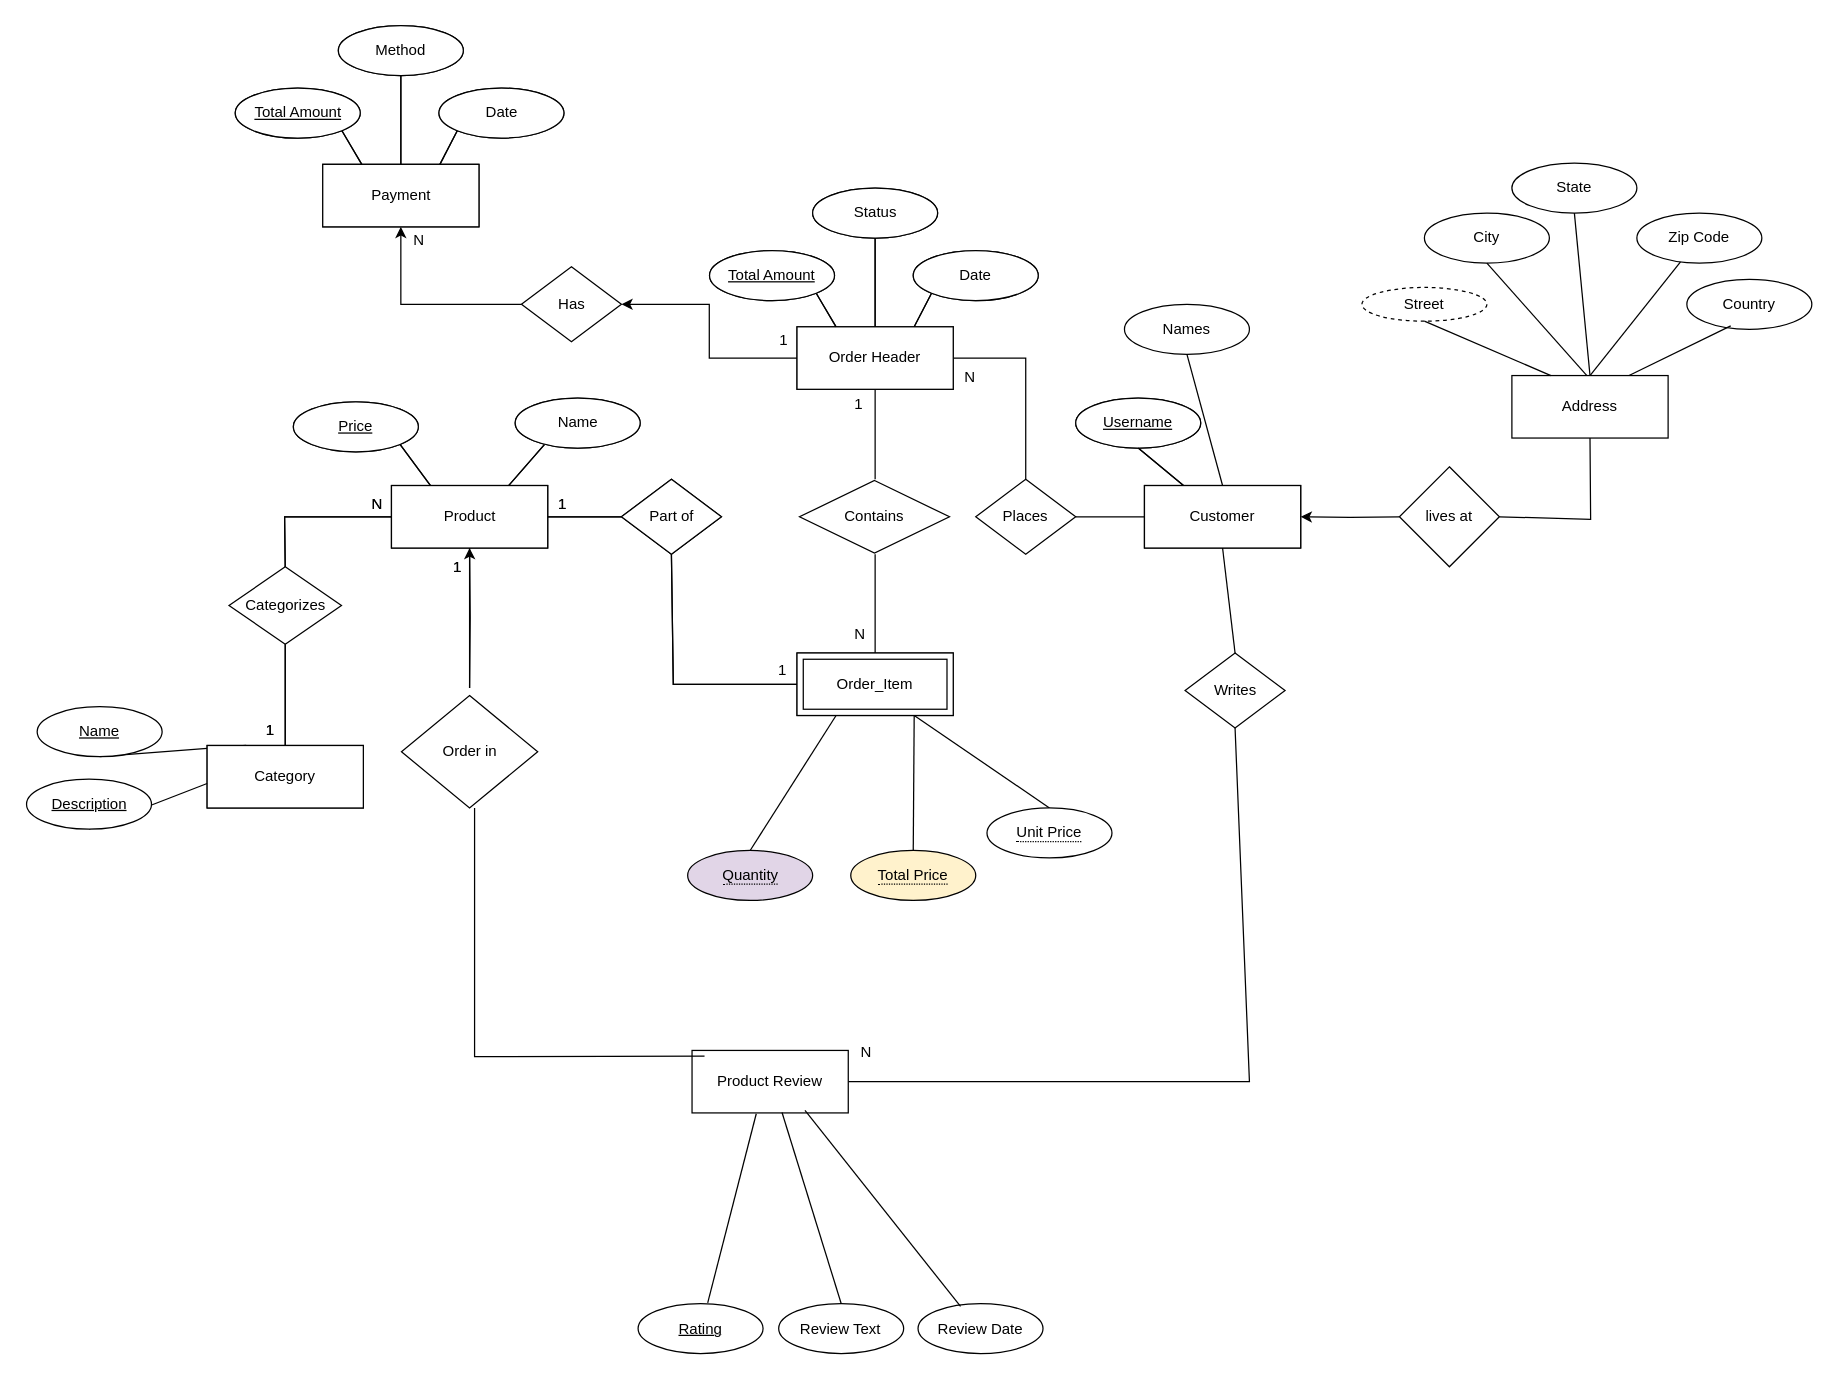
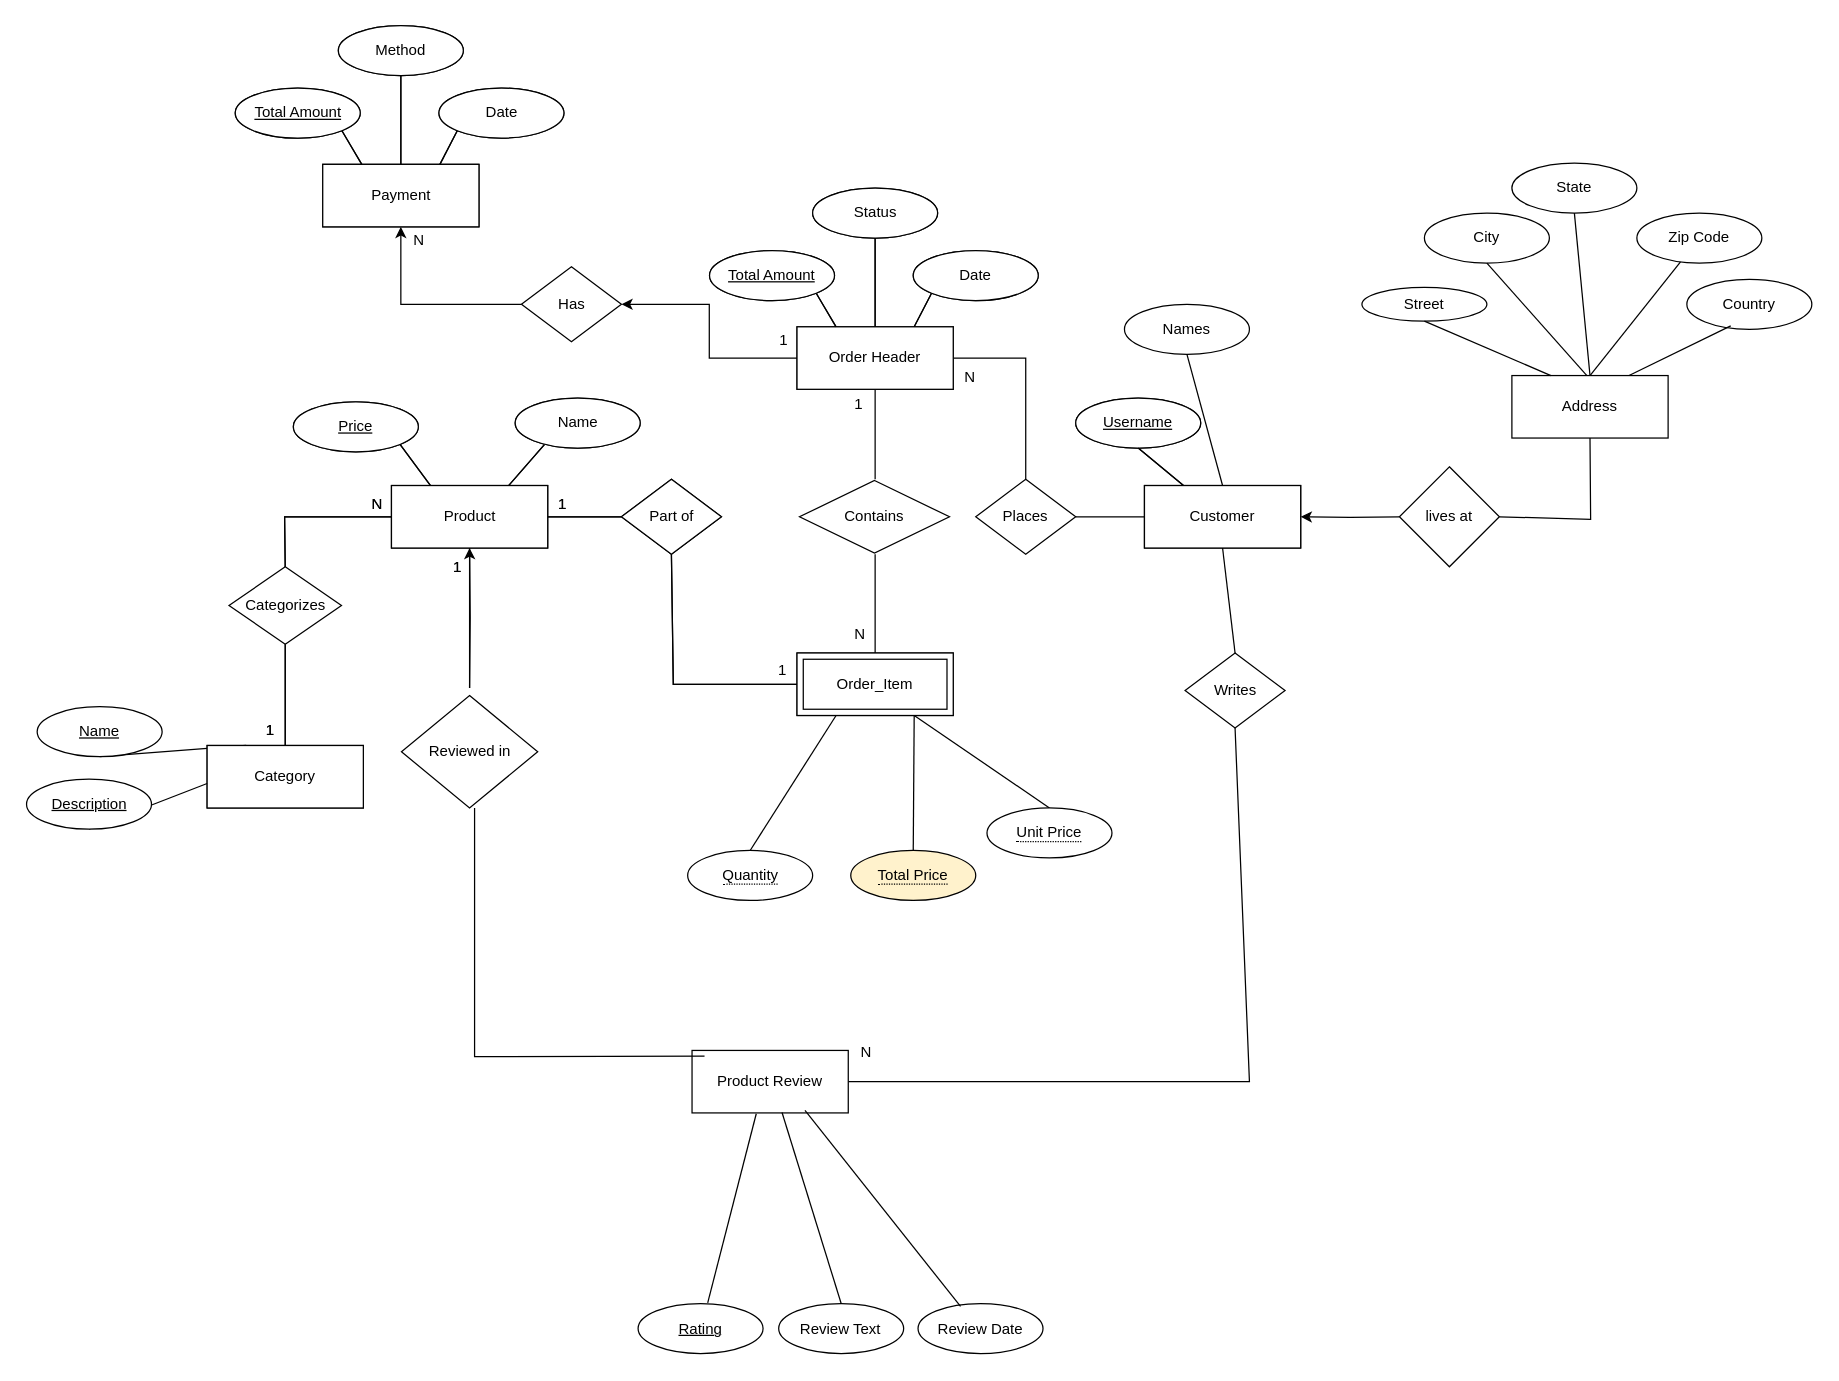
(1424, 304) -> (1424, 304)
(470, 752) -> (470, 752)
(750, 876) -> (750, 876)
